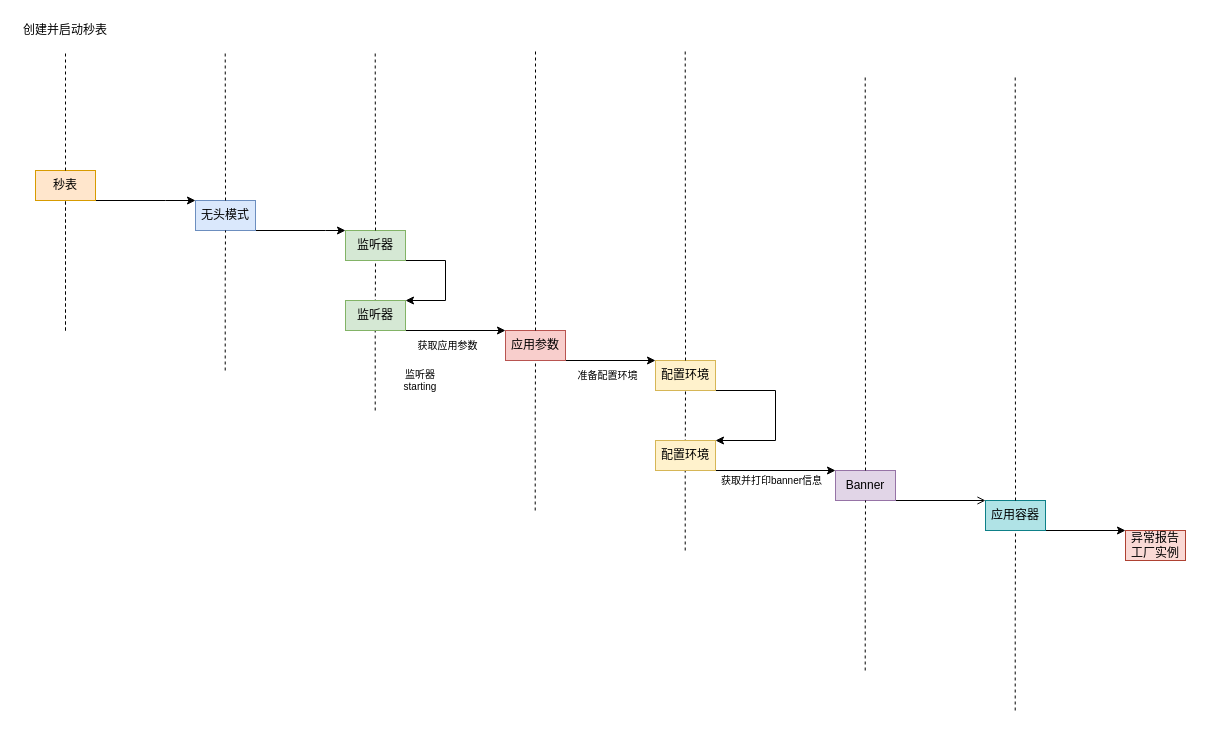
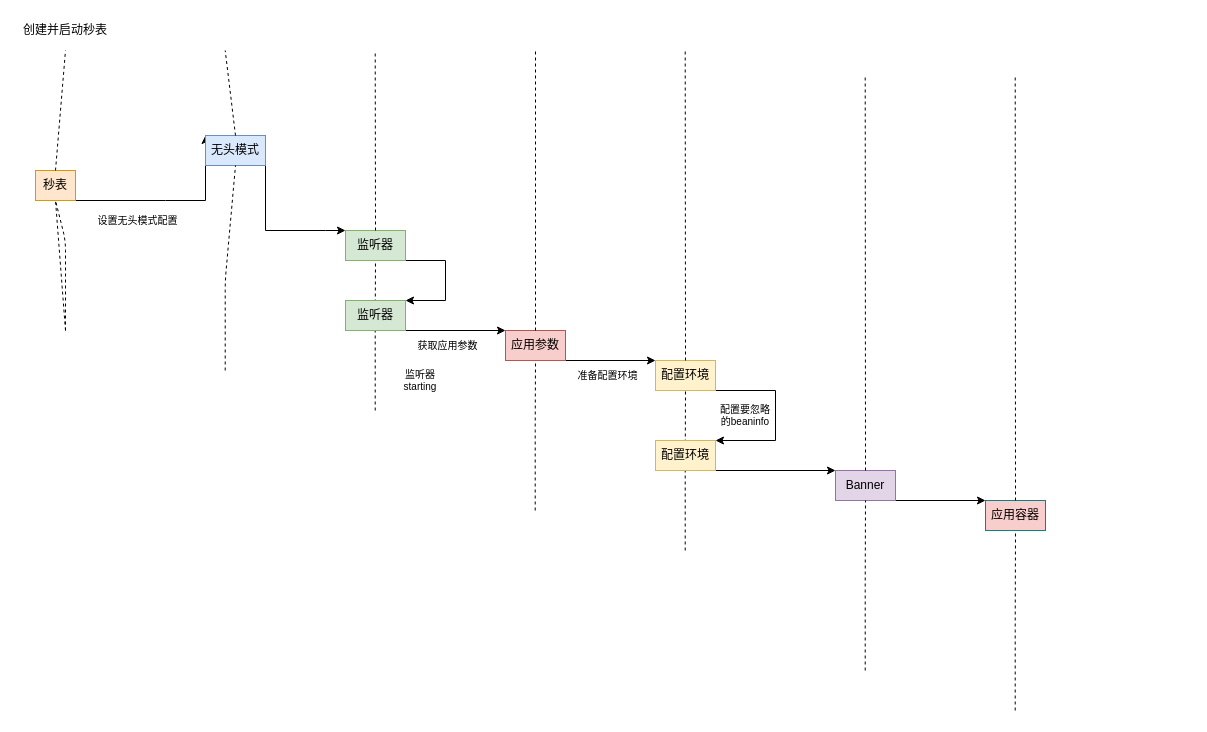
(66, 186) -> (56, 186)
(226, 216) -> (236, 151)
none -> (138, 221)
none -> (746, 416)
(772, 481) -> none
(979, 501) -> (977, 501)
(1016, 516) -> (1016, 516)
(1082, 531) -> none
(1156, 546) -> none
